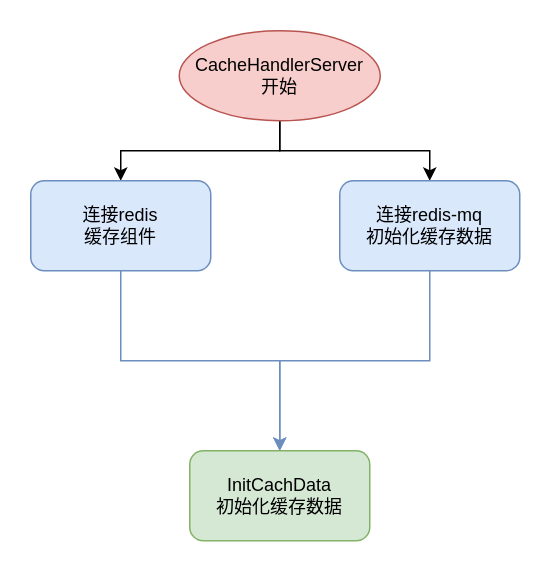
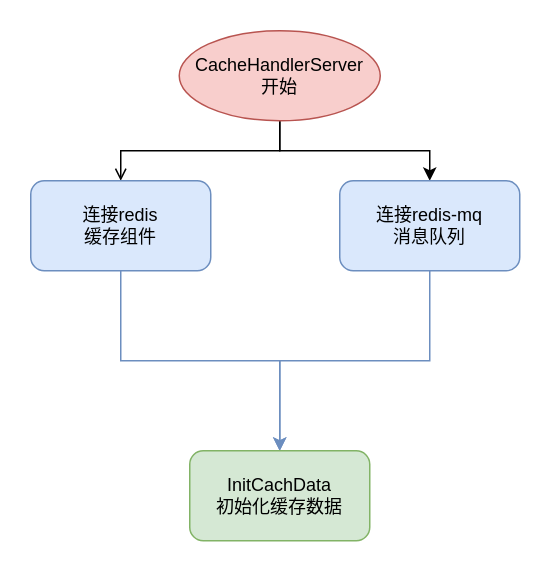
(121, 169) -> (121, 171)
(430, 226) -> (430, 226)
